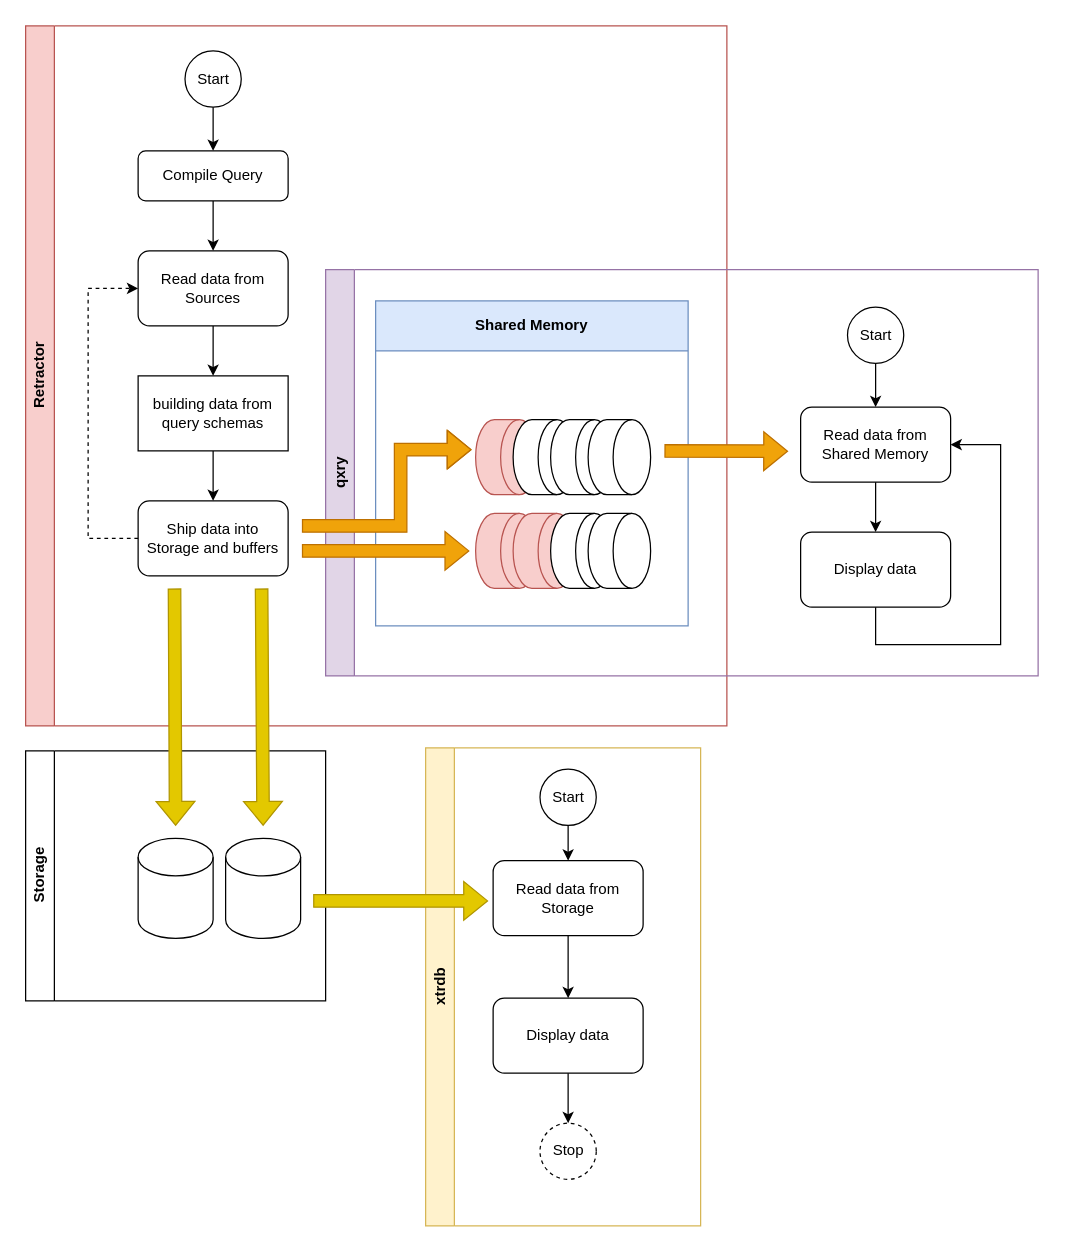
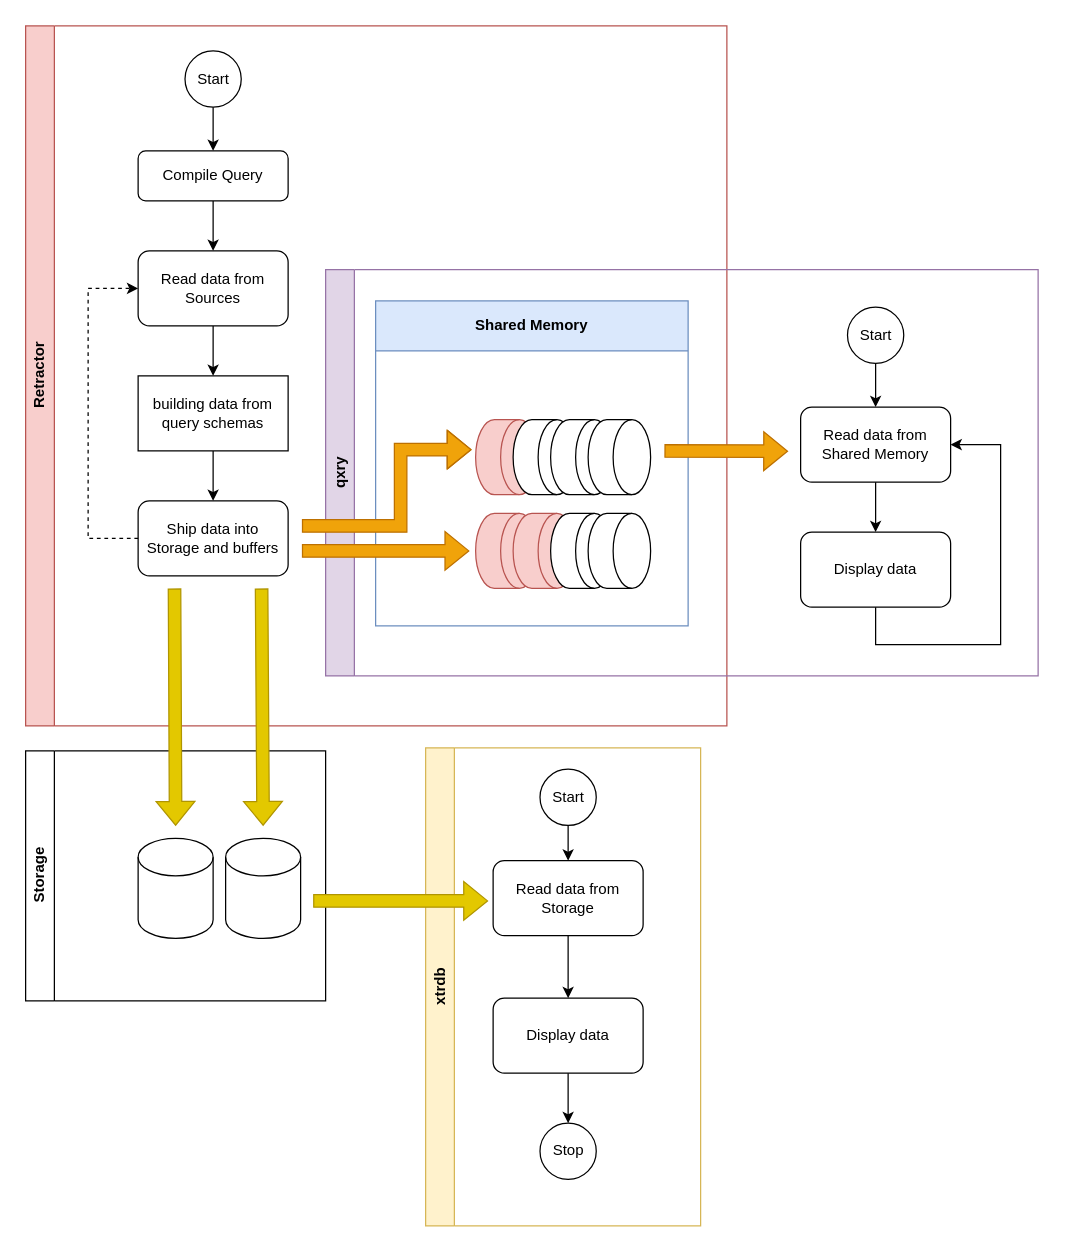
(568, 1151) -> (568, 1151)
